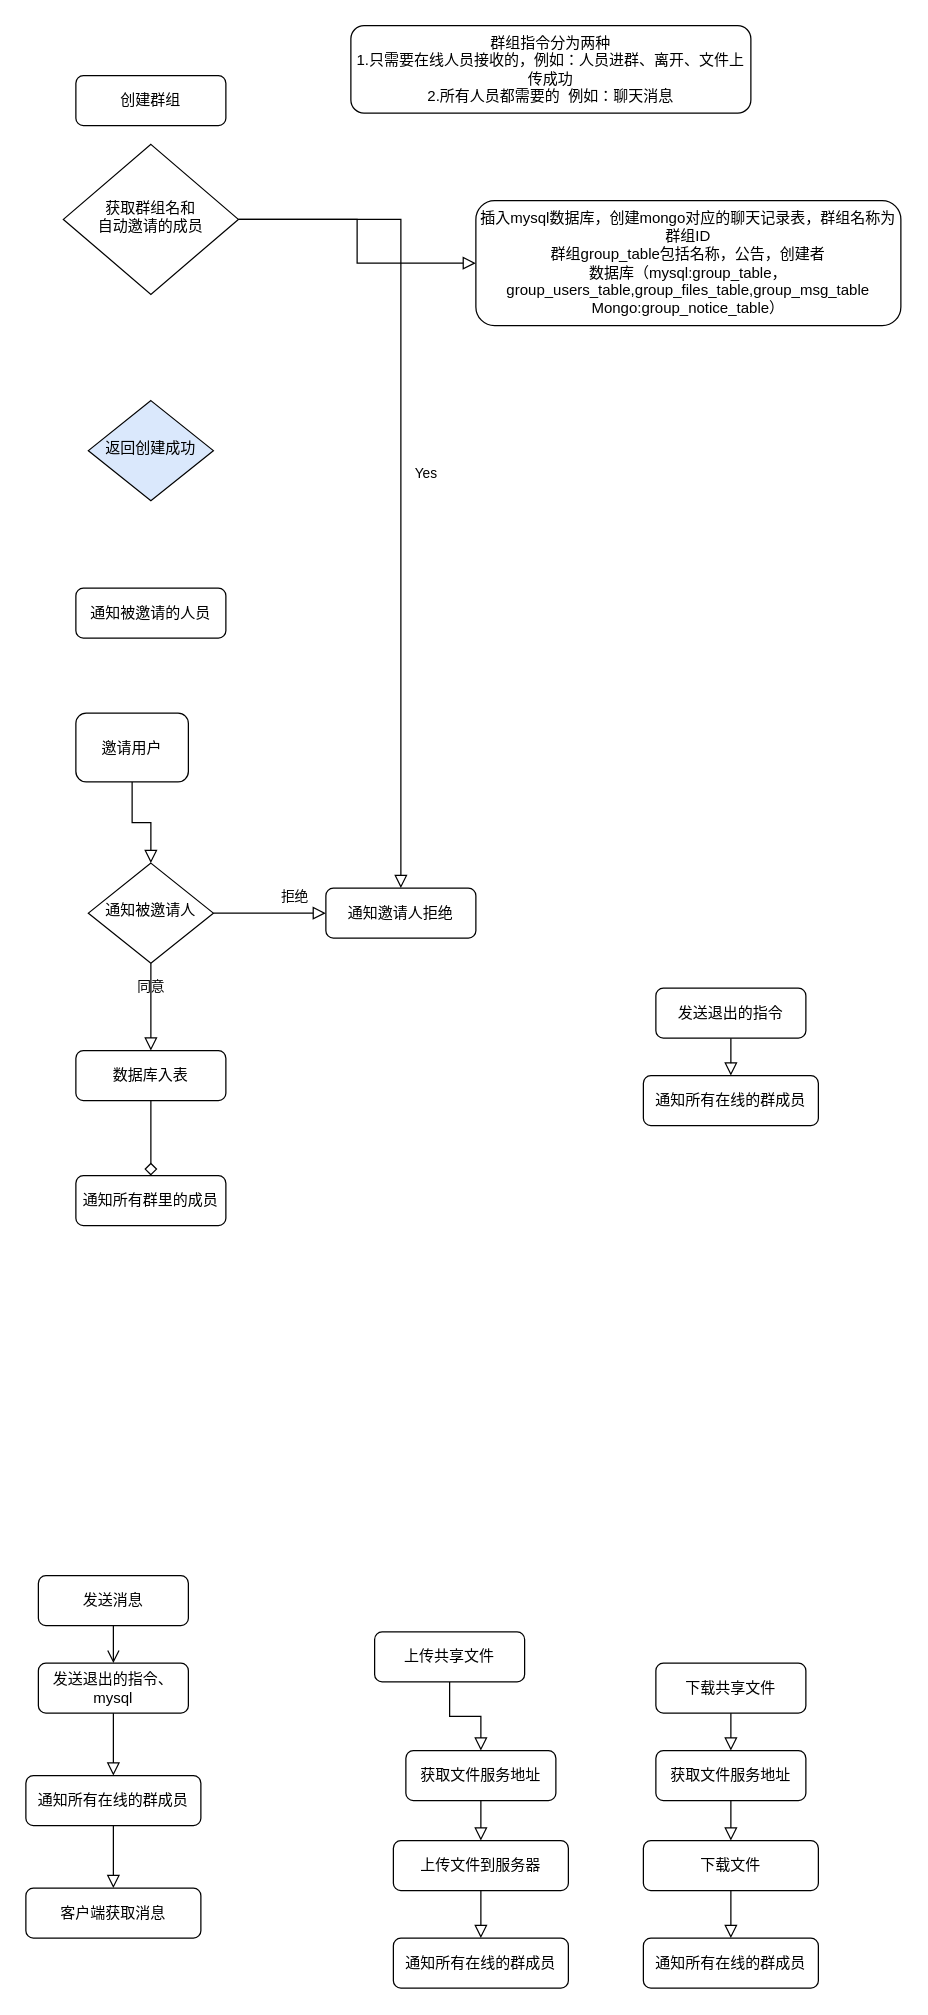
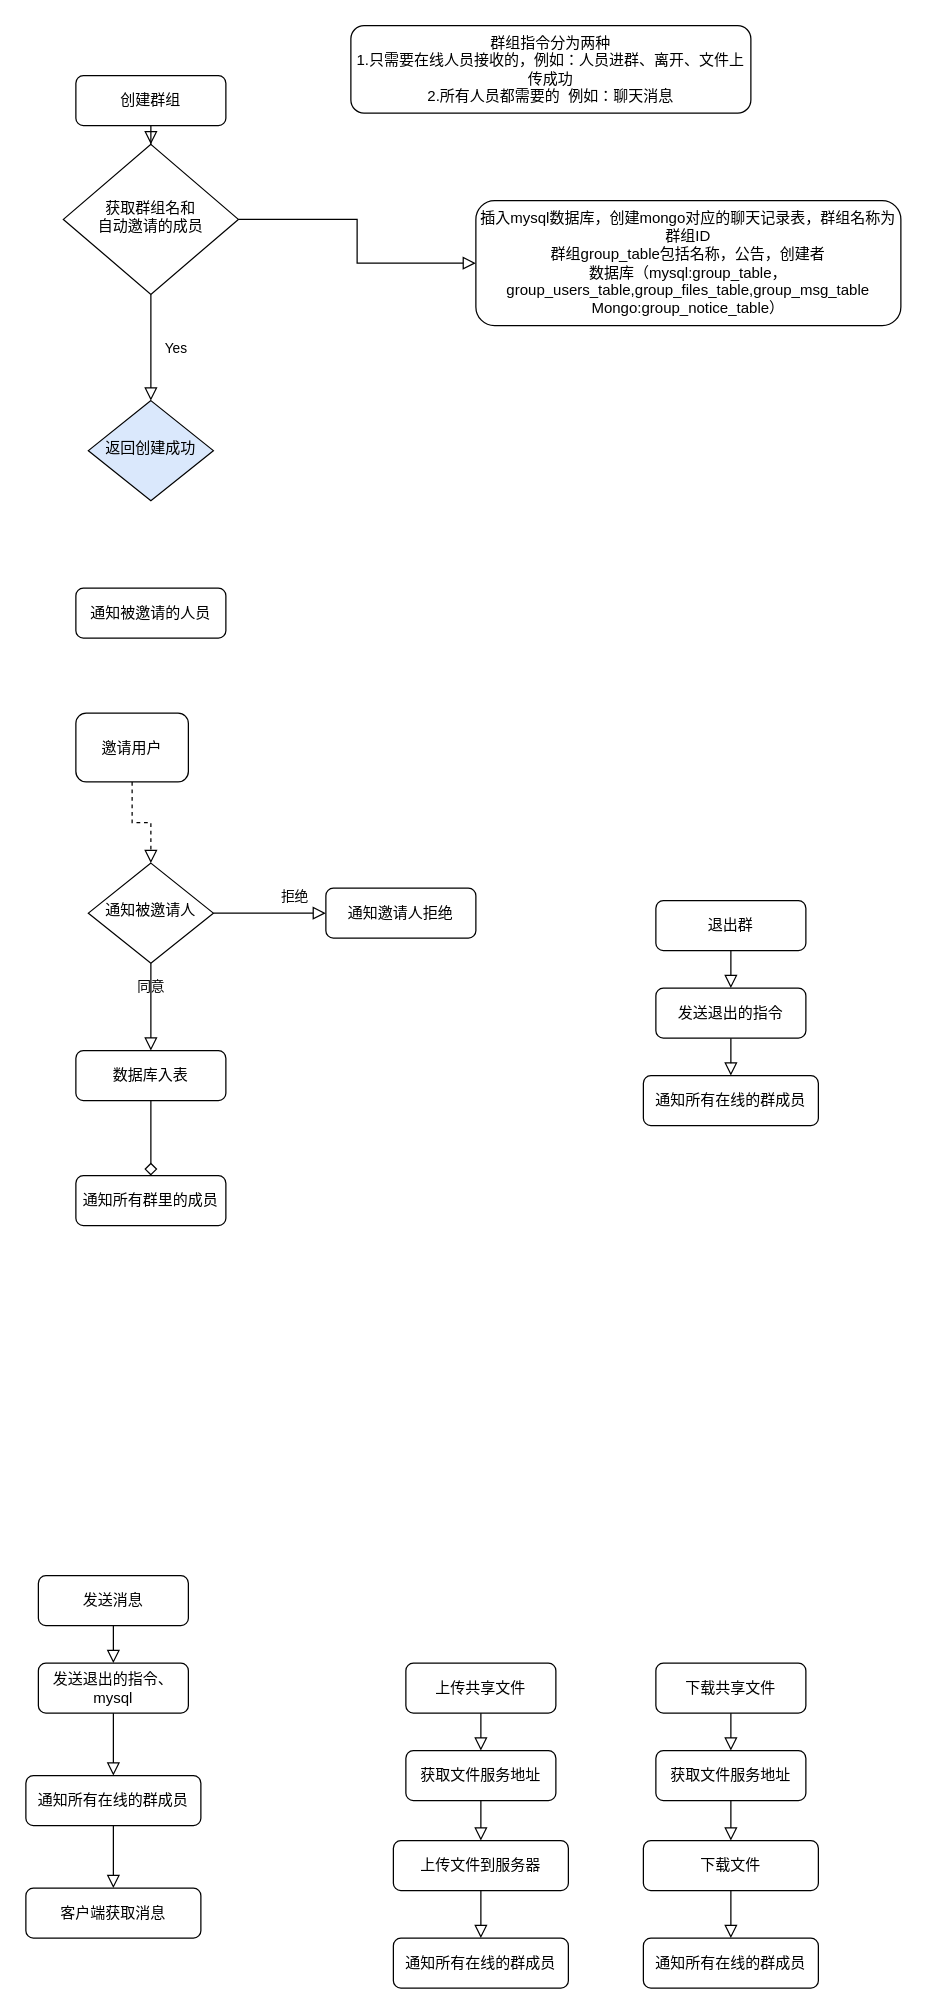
none -> (151, 134)
(401, 526) -> (151, 341)
(134, 823) -> (134, 823)
none -> (731, 926)
none -> (731, 963)
(113, 1654) -> (113, 1649)
(449, 1657) -> (481, 1688)
